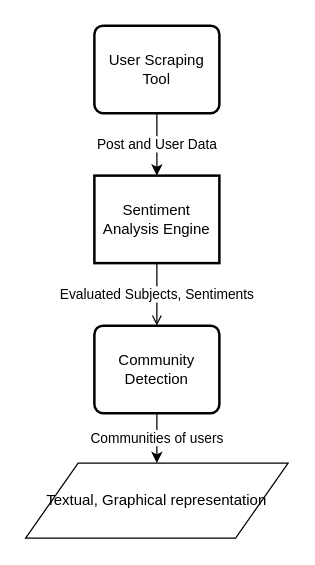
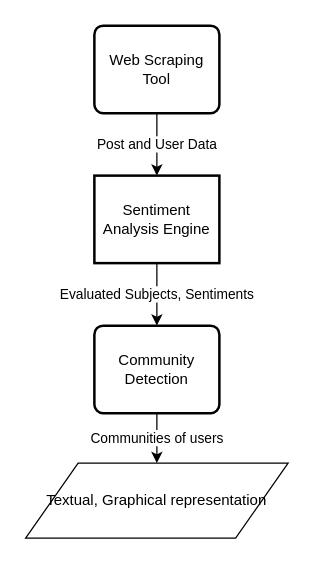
(157, 69) -> (157, 69)
(157, 317) -> (157, 316)
